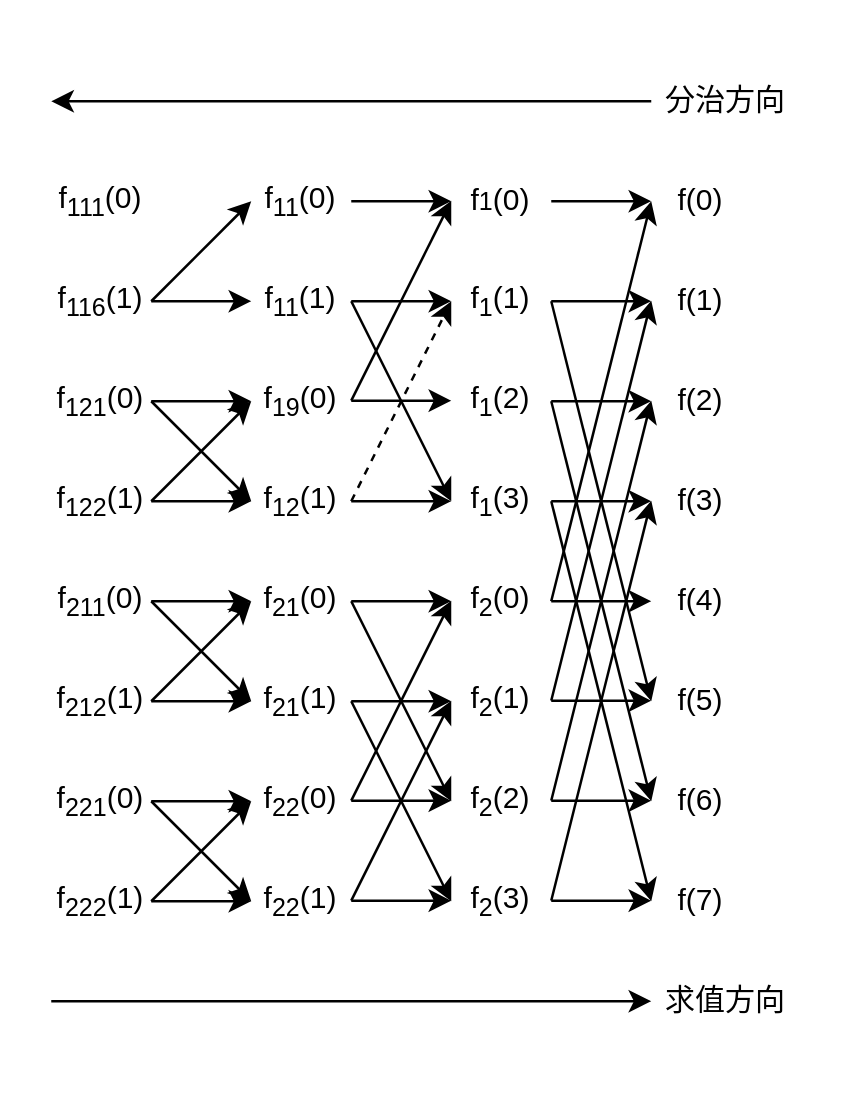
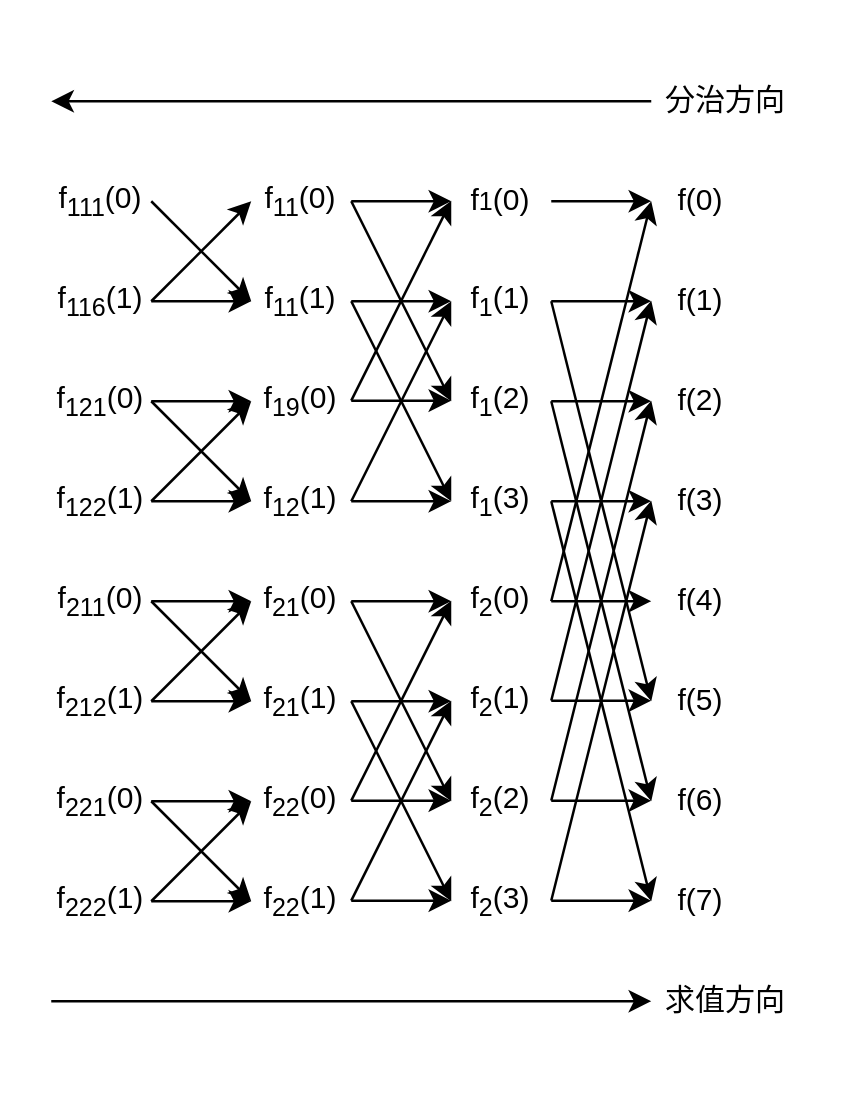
none -> (175, 225)
none -> (376, 251)
(376, 451) -> (376, 451)
